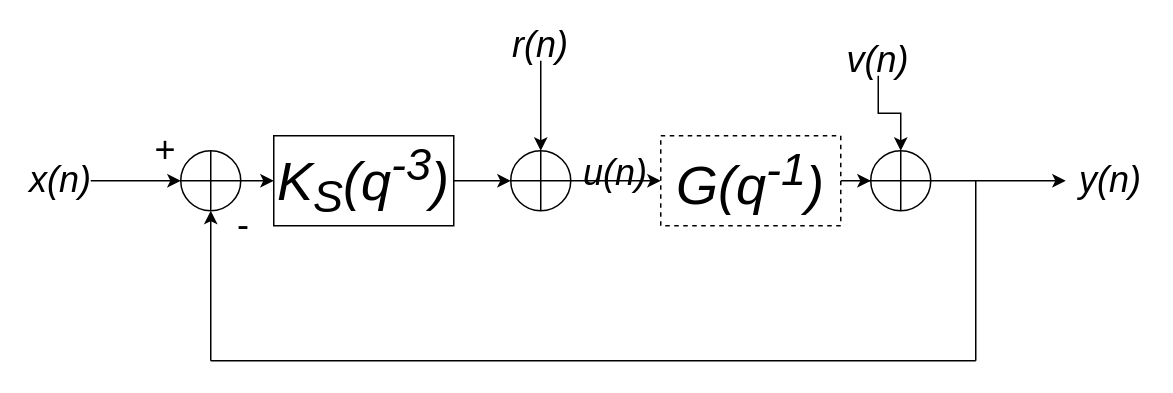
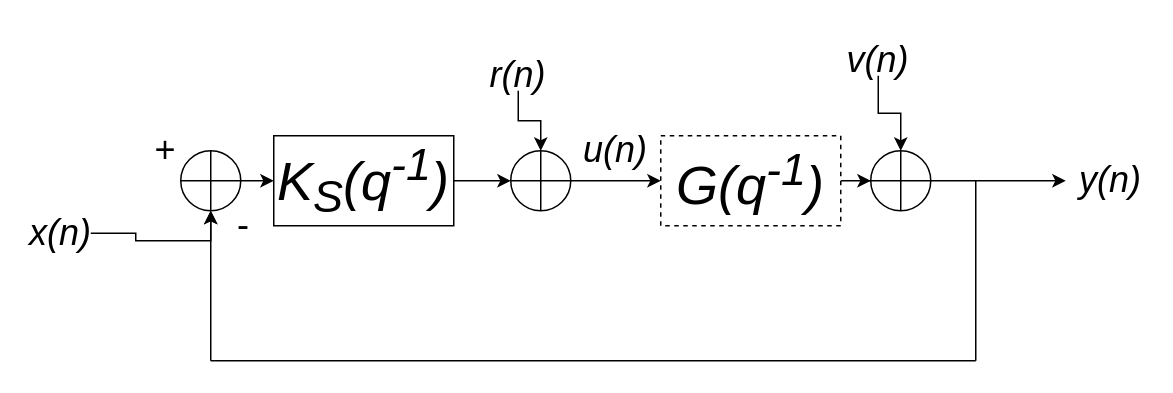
(541, 46) -> (518, 76)
(616, 173) -> (616, 151)
(61, 181) -> (61, 233)
(364, 181) -> (364, 181)
